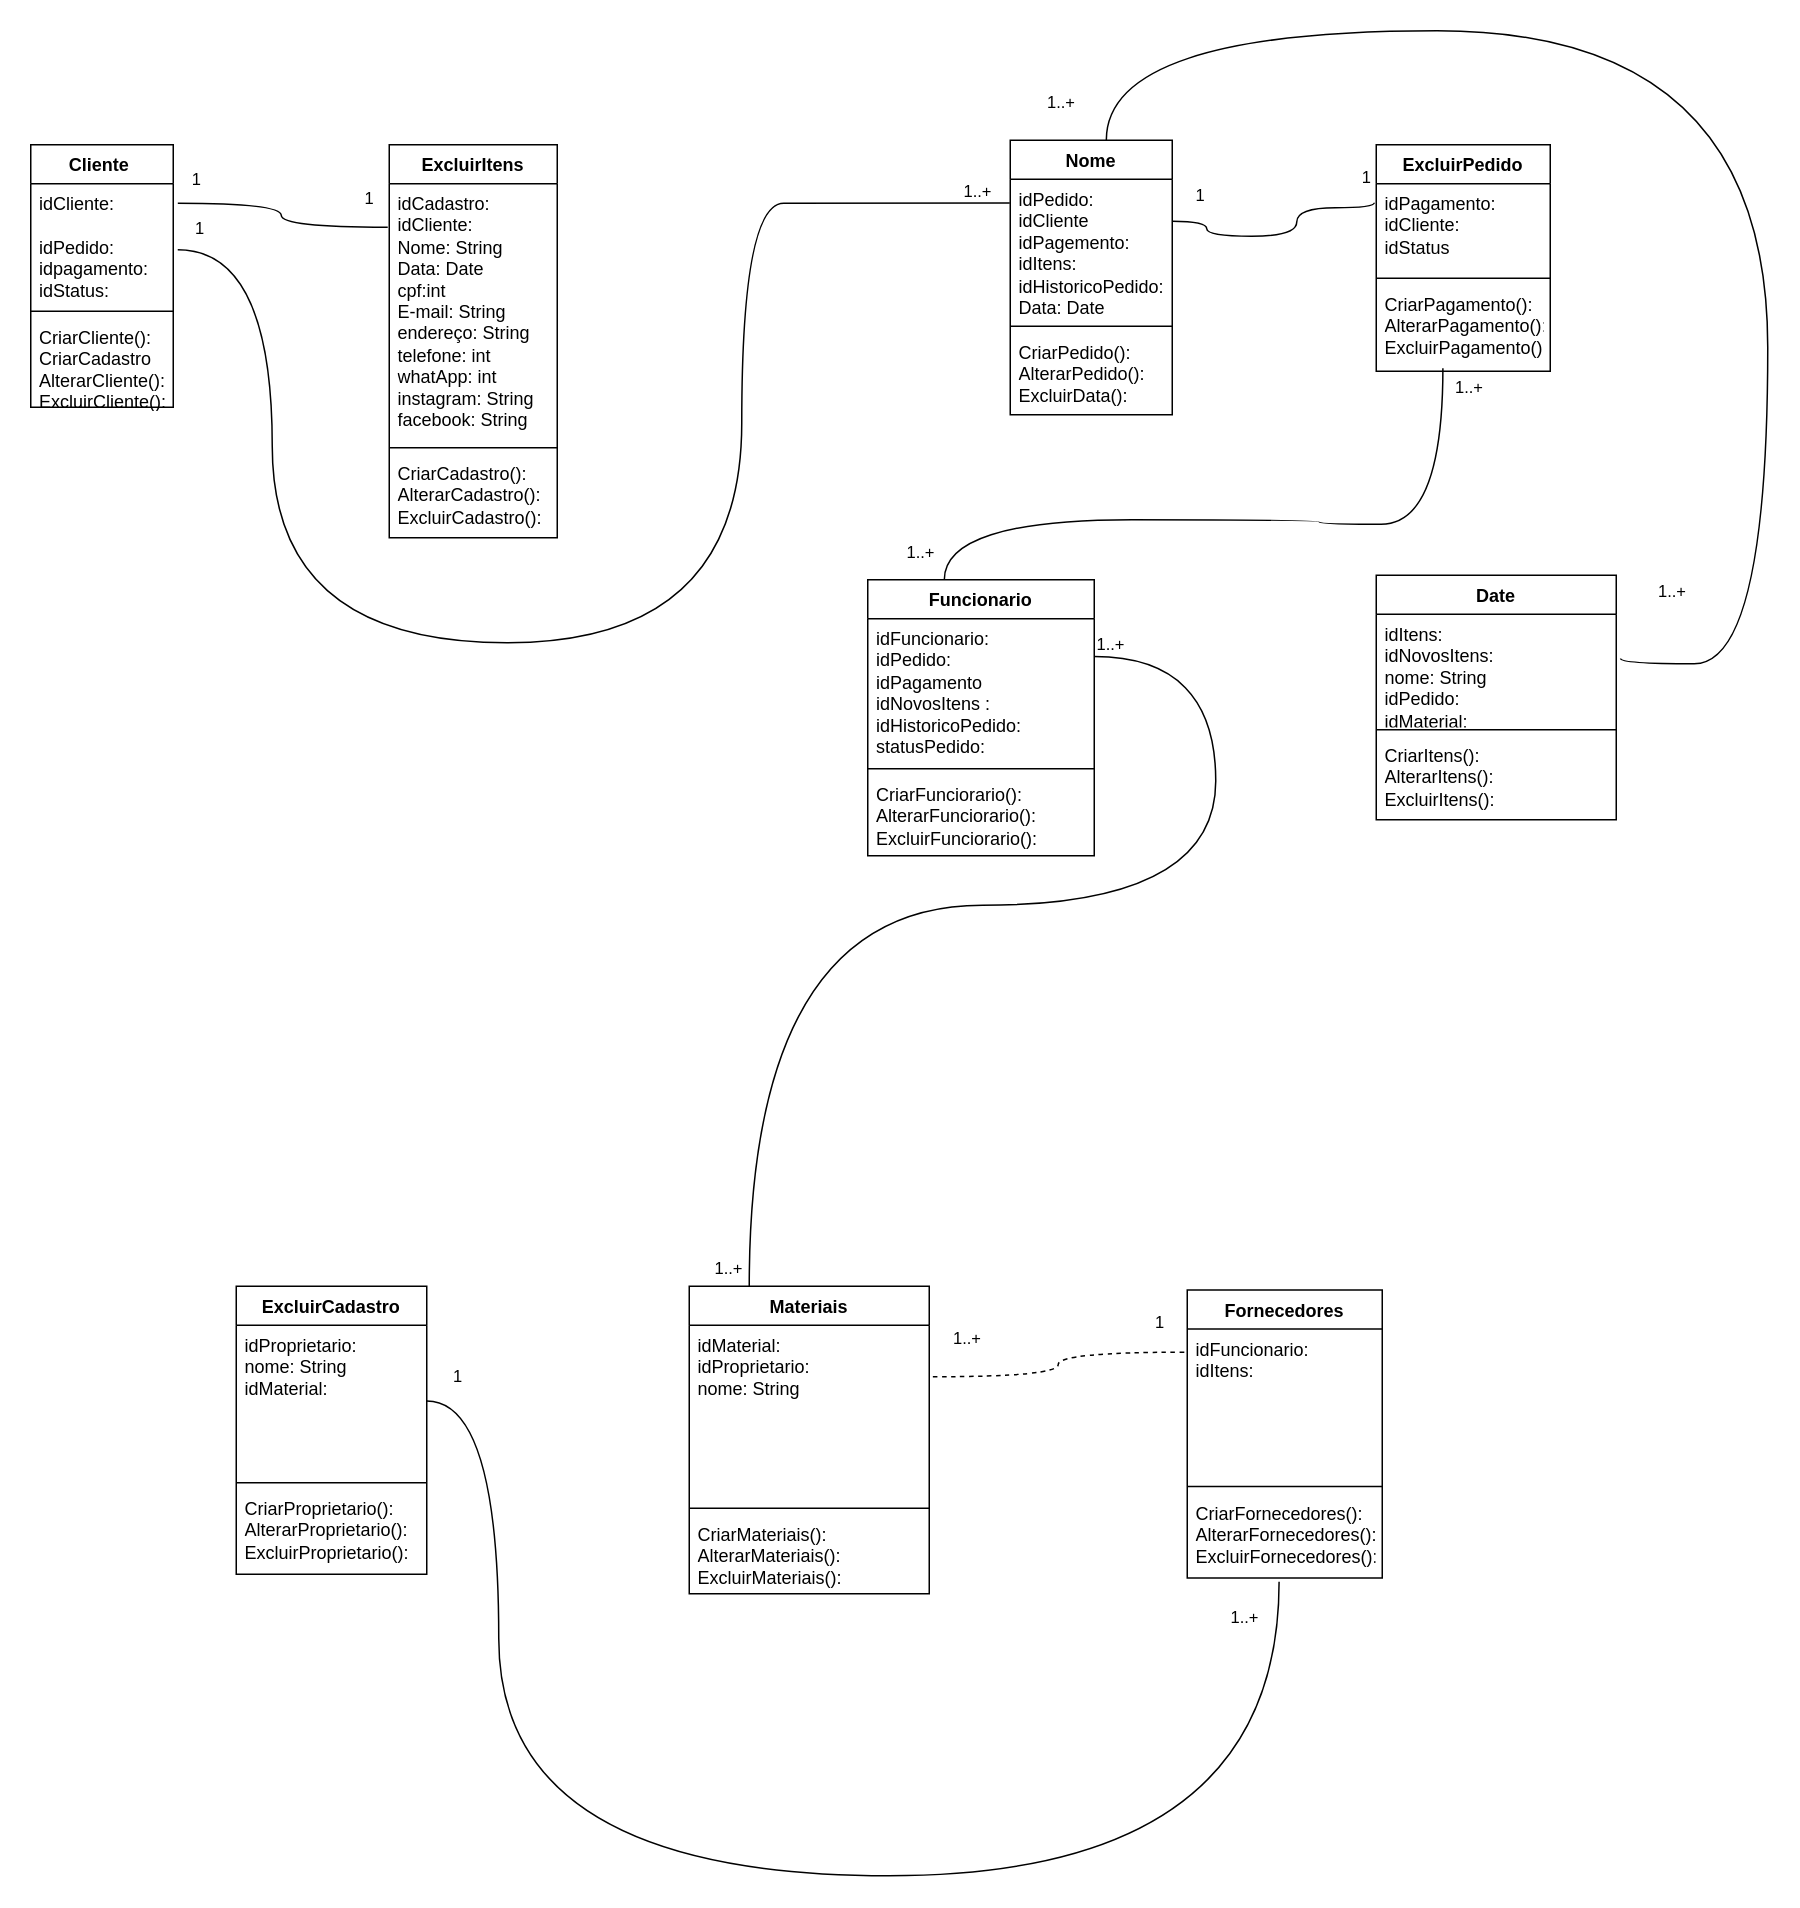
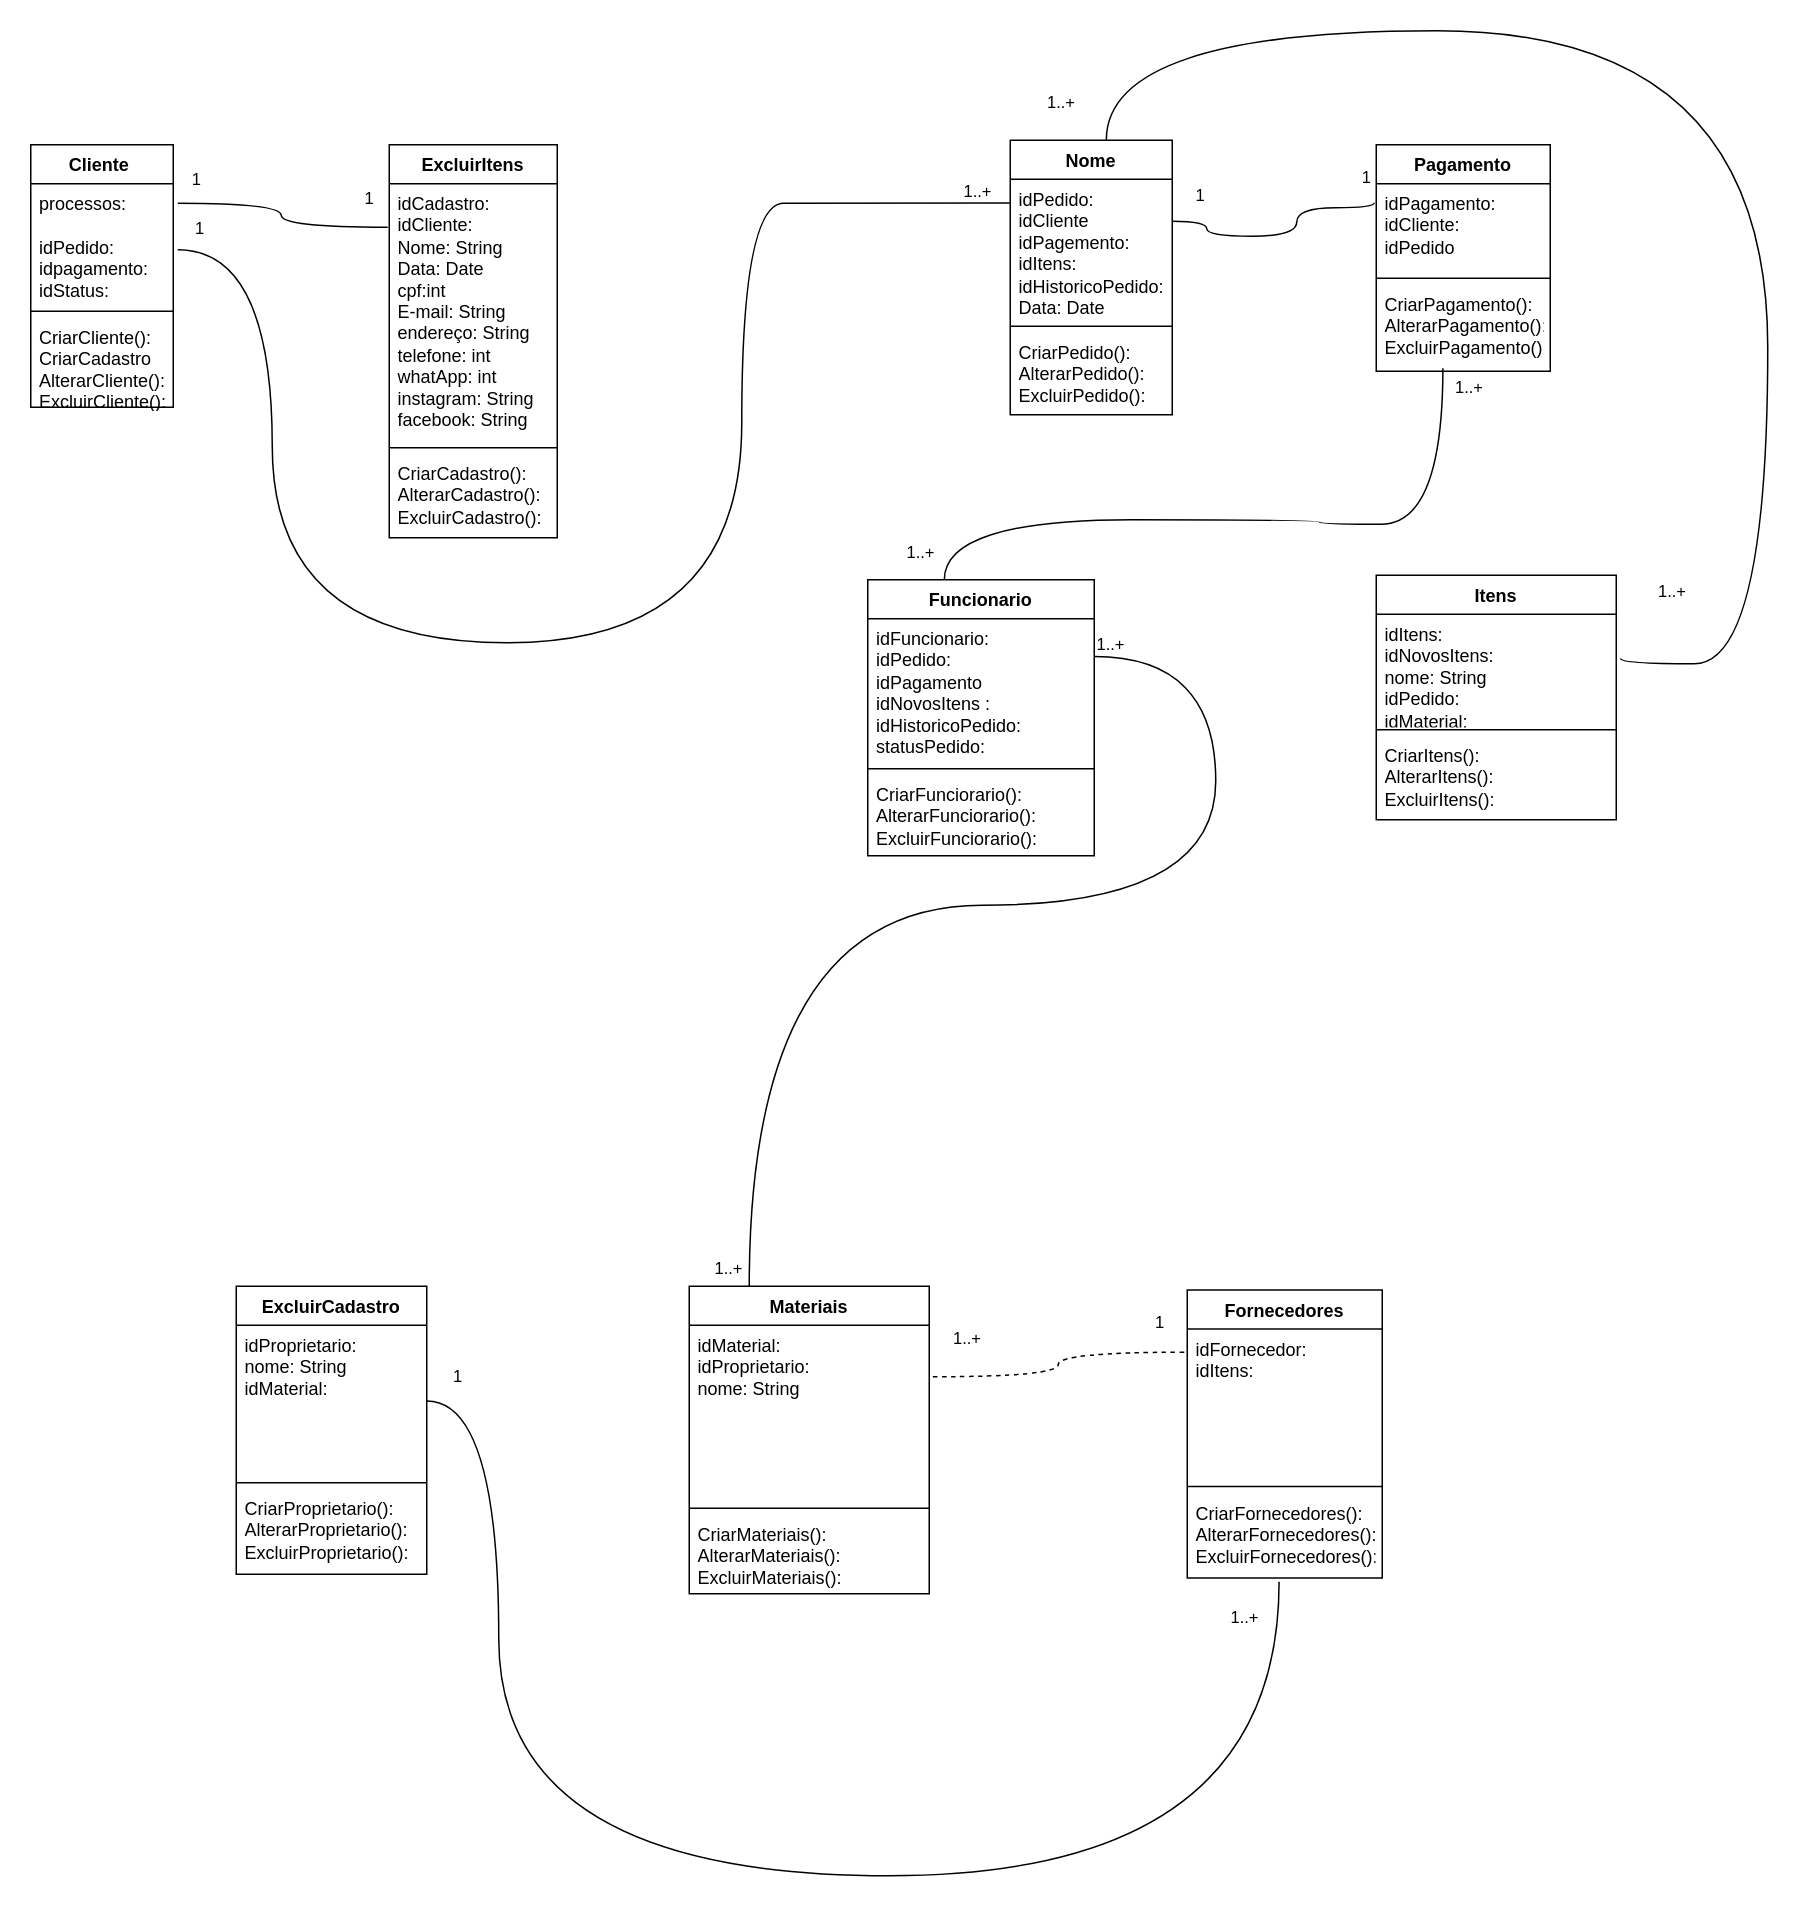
(1463, 166) -> (1463, 166)
(1441, 227) -> (1441, 227)
(96, 237) -> (96, 237)
(1093, 386) -> (1093, 386)
(1496, 597) -> (1496, 597)
(1257, 1362) -> (1257, 1362)
